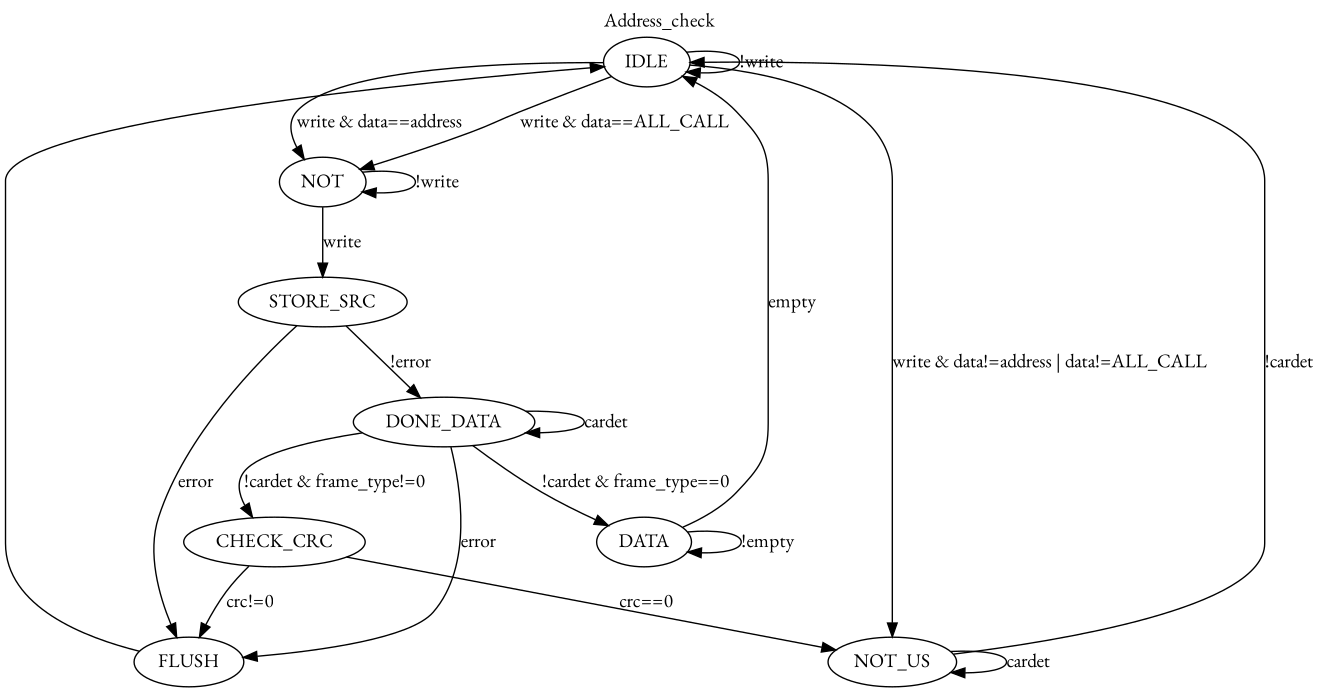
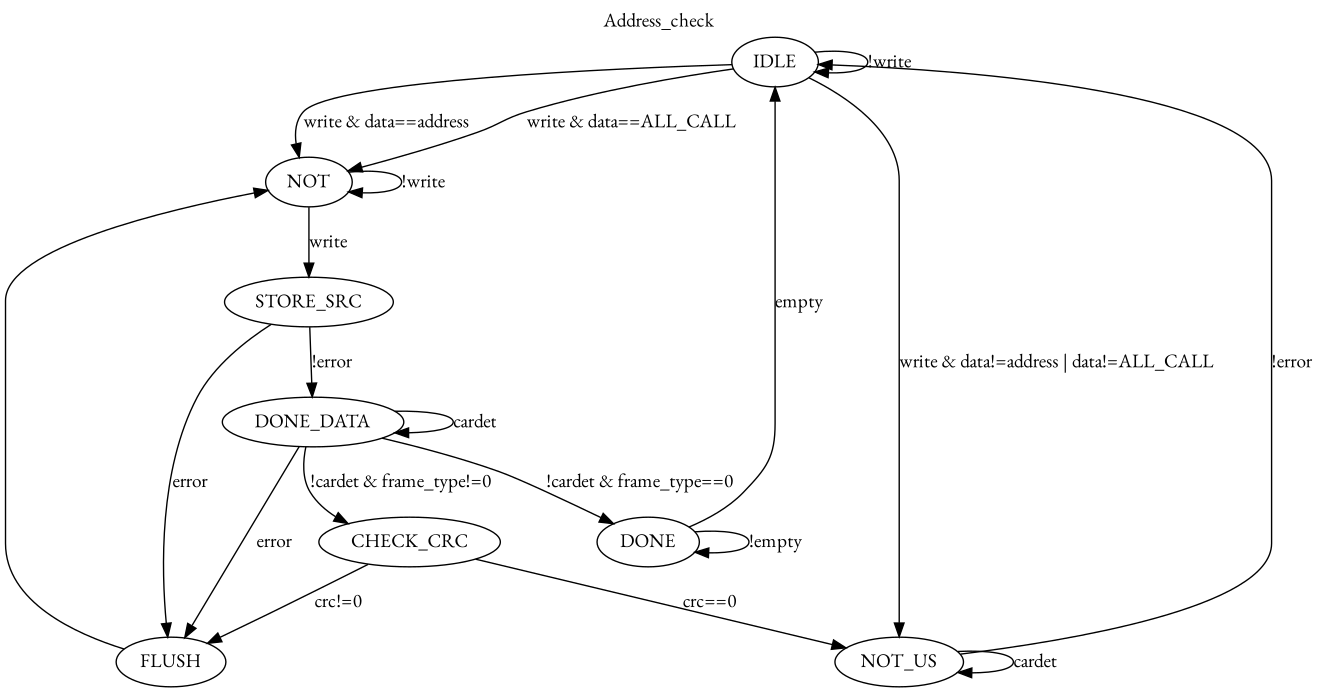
(24, 159) -> (6, 366)
(1290, 362) -> (1292, 362)
(644, 542) -> (648, 542)
